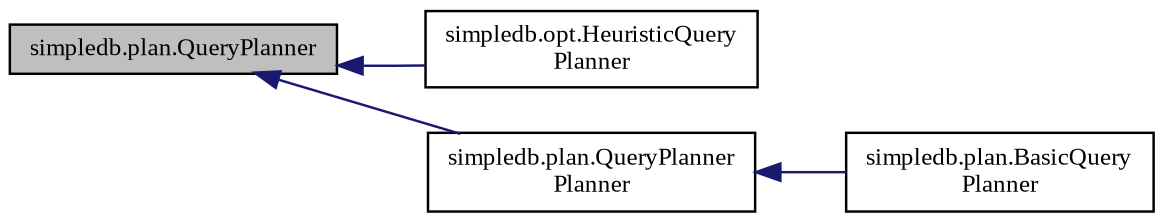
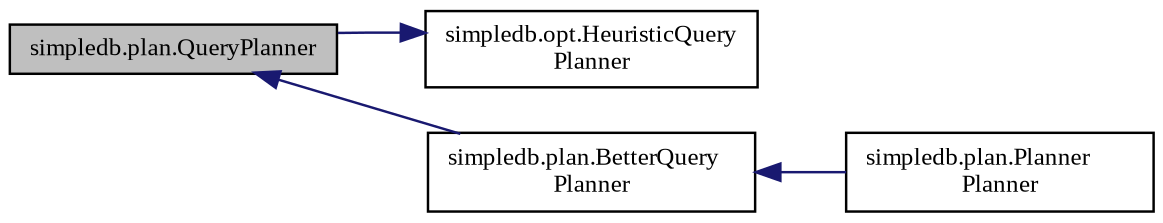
(394, 66) -> (369, 33)
(592, 172) -> (592, 172)
(1000, 172) -> (1000, 172)
